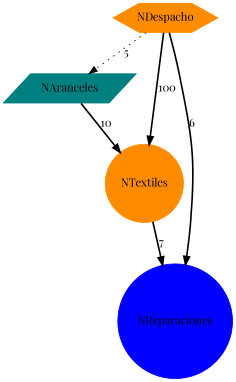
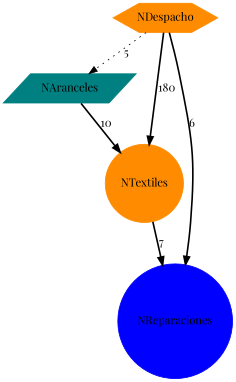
(167, 88) -> (167, 88)
